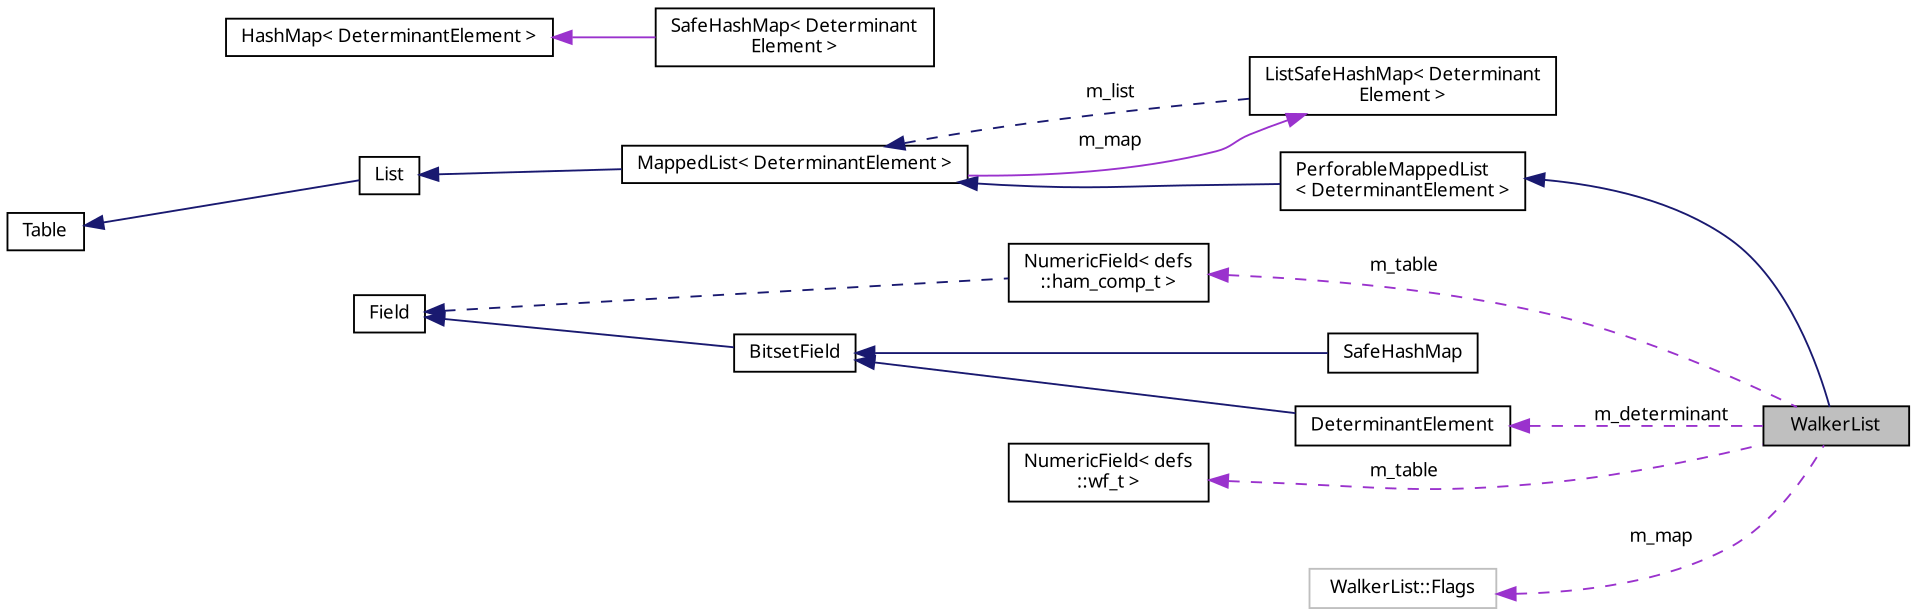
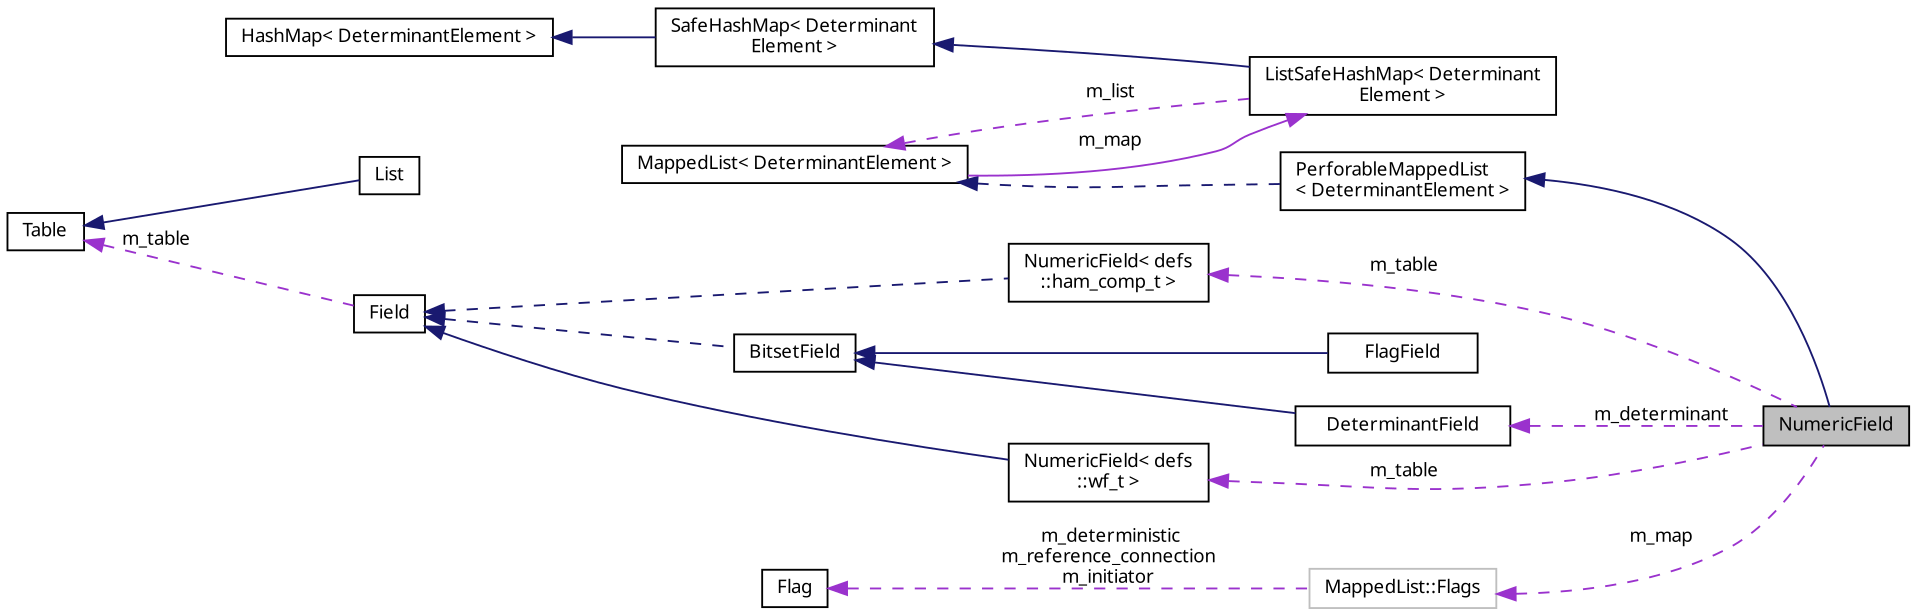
(614, 37) -> (614, 37)
none -> (1102, 54)
(1076, 117) -> (1076, 117)
(530, 172) -> none
(1129, 187) -> (1129, 187)
none -> (228, 275)
(589, 333) -> (589, 333)
(1403, 353) -> (1403, 353)
none -> (722, 411)
(1403, 426) -> (1403, 426)
(1836, 426) -> (1836, 426)
none -> (795, 588)
(1403, 588) -> (1403, 588)
